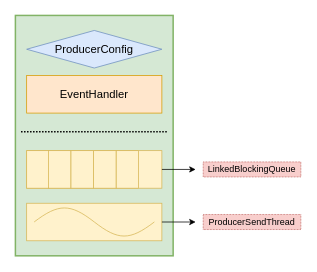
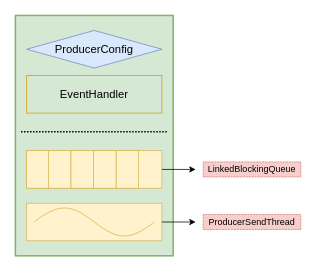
(94, 94) -> (94, 94)
